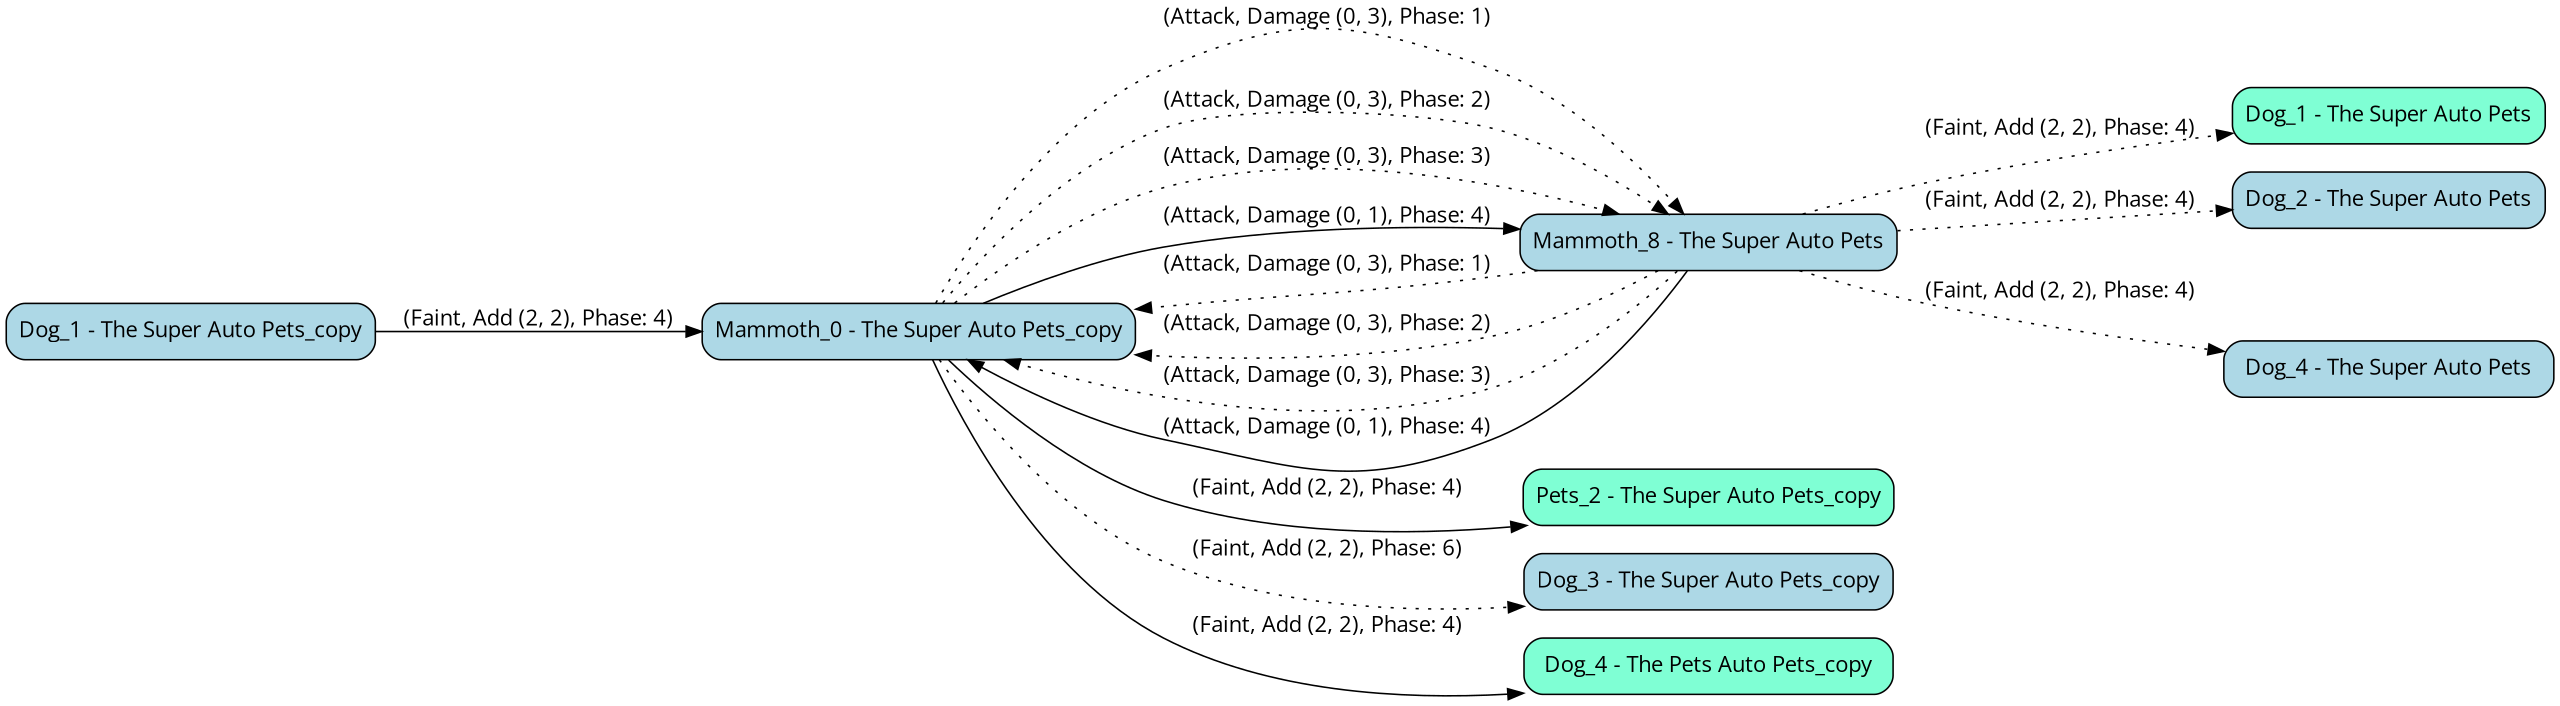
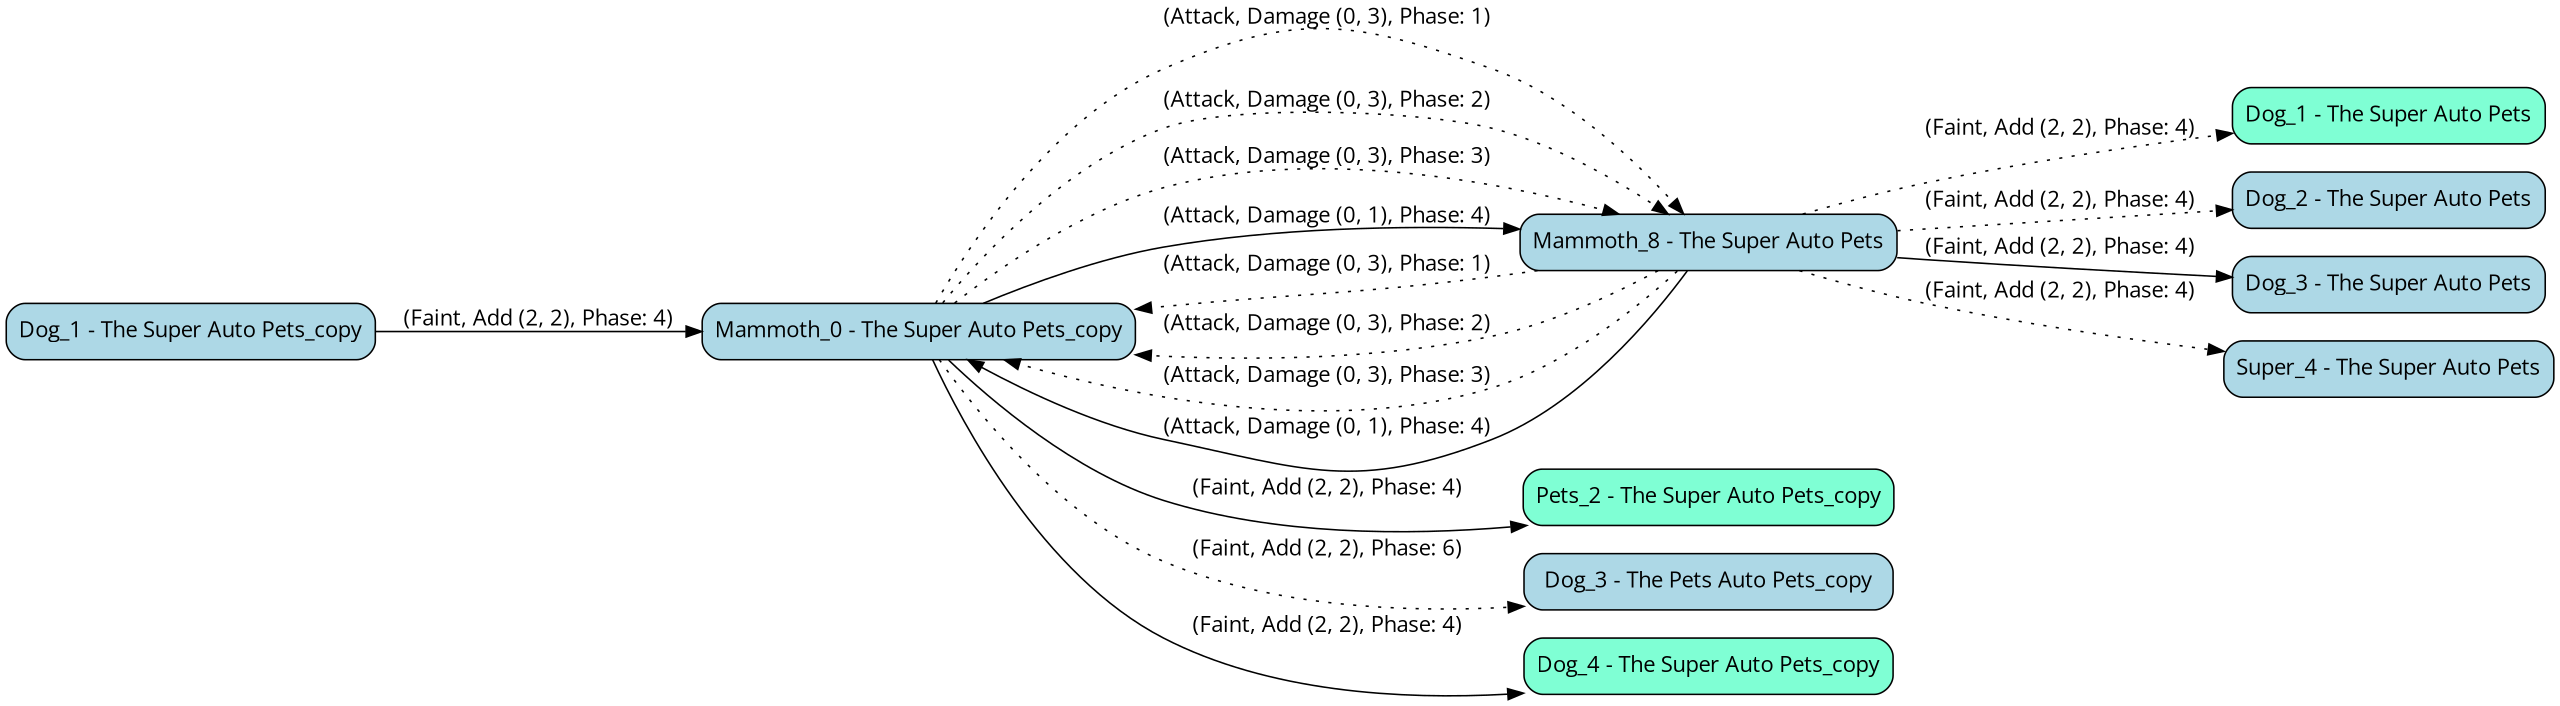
none -> (2389, 285)
(2389, 369) -> (2389, 369)
(1709, 582) -> (1709, 582)
(1709, 666) -> (1709, 666)
